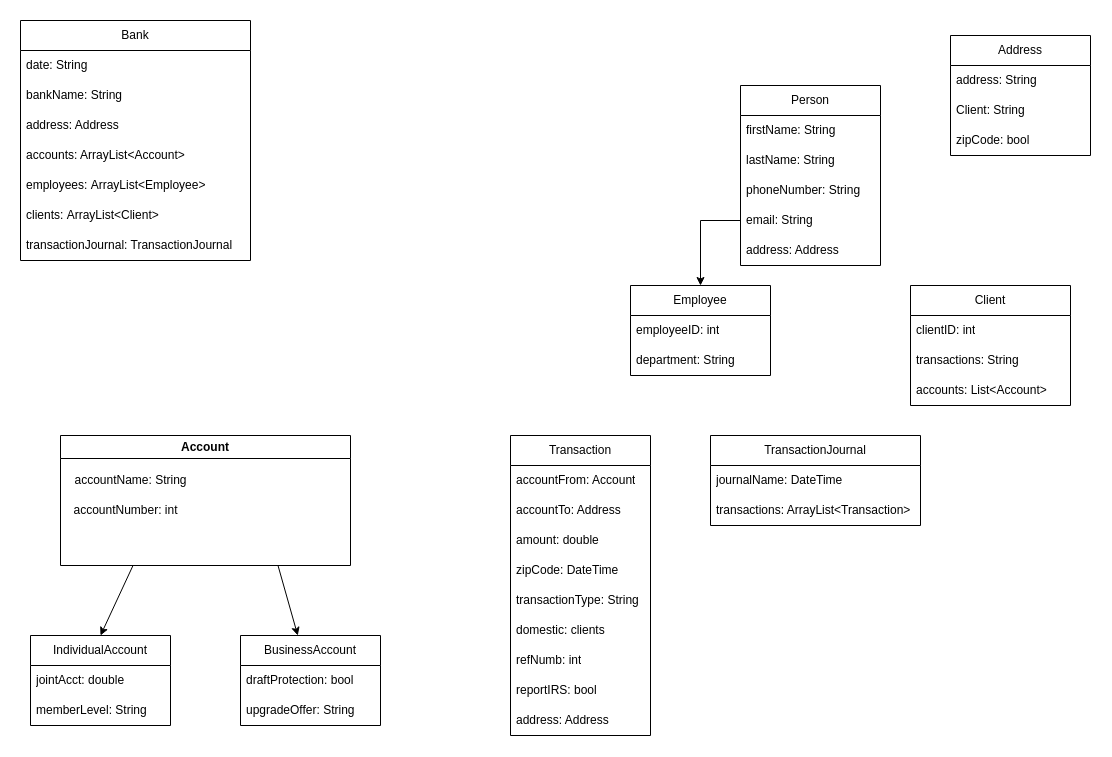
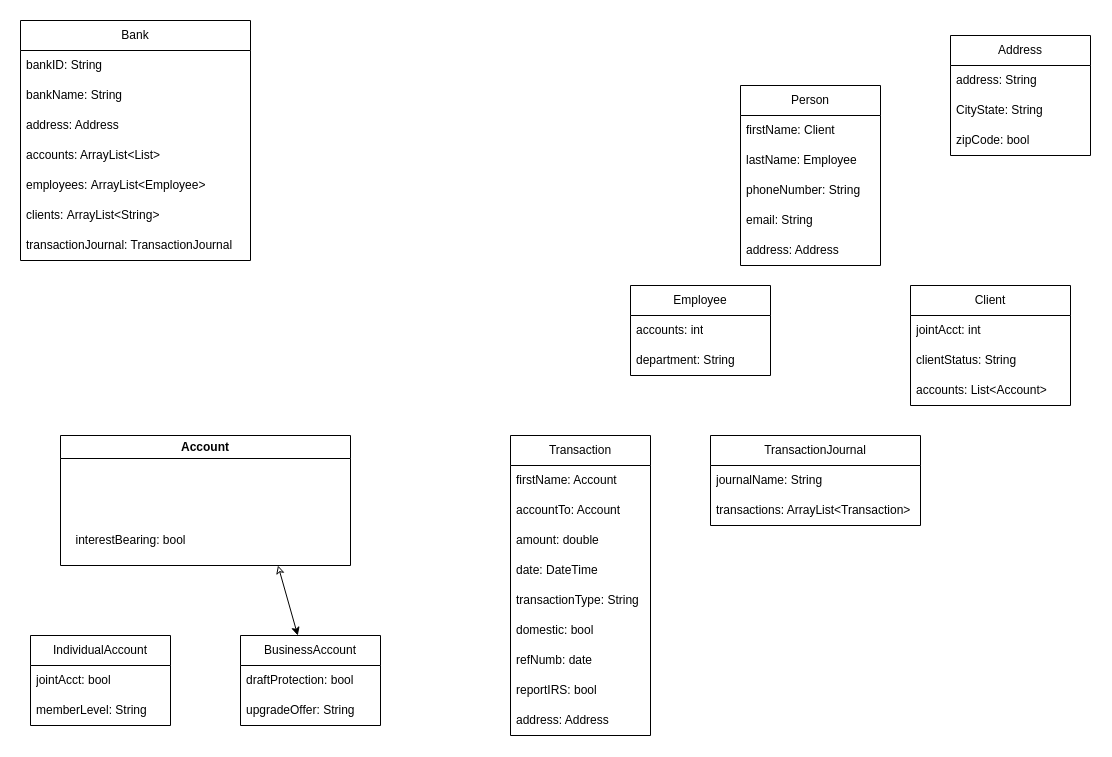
(62, 66) -> (69, 66)
(996, 111) -> (1007, 111)
(797, 131) -> (796, 131)
(116, 156) -> (104, 156)
(794, 161) -> (801, 161)
(105, 216) -> (106, 216)
(701, 231) -> none
(681, 331) -> (676, 331)
(952, 331) -> (957, 331)
(977, 361) -> (976, 361)
(131, 481) -> none
(581, 481) -> (572, 481)
(781, 481) -> (774, 481)
(126, 511) -> none
(574, 511) -> (574, 511)
none -> (131, 541)
(280, 571) -> (280, 573)
(567, 571) -> (559, 571)
(118, 599) -> none
(566, 631) -> (557, 631)
(552, 661) -> (557, 661)
(87, 681) -> (81, 681)
